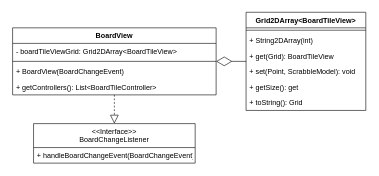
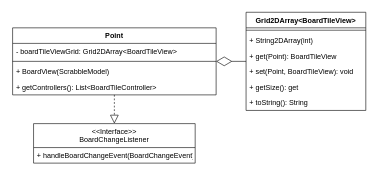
(114, 36) -> (114, 36)
(296, 56) -> (298, 56)
(72, 72) -> (64, 72)
(309, 72) -> (308, 72)
(281, 103) -> (285, 103)
